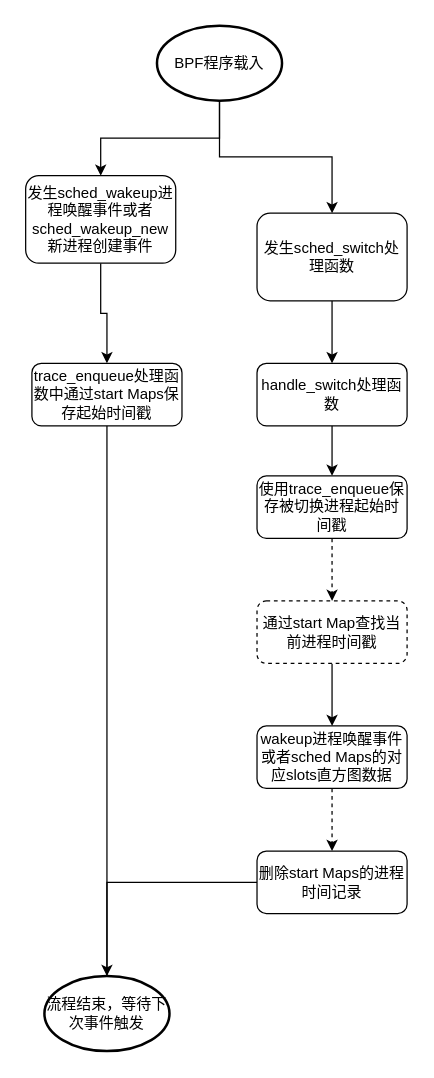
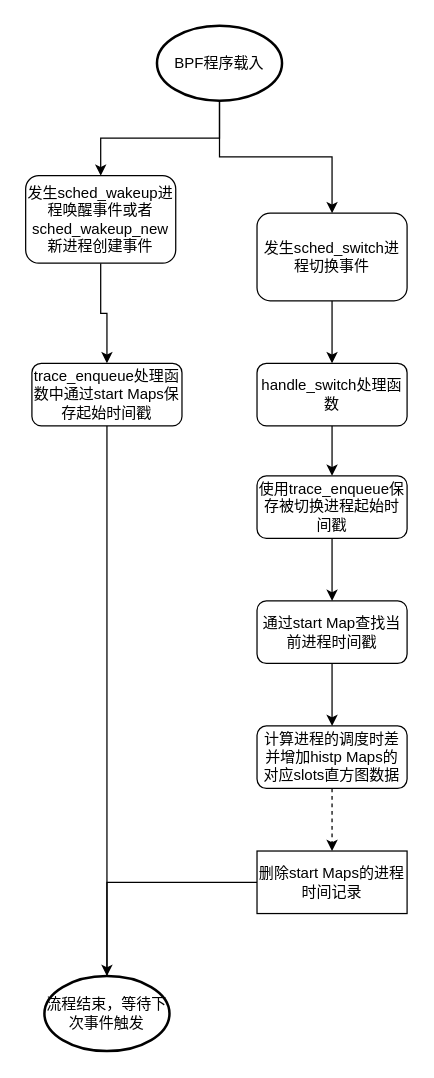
(332, 257) -> (332, 257)
(332, 565) -> (332, 565)
(332, 632) -> (332, 632)
(332, 757) -> (332, 757)
(332, 882) -> (332, 882)
